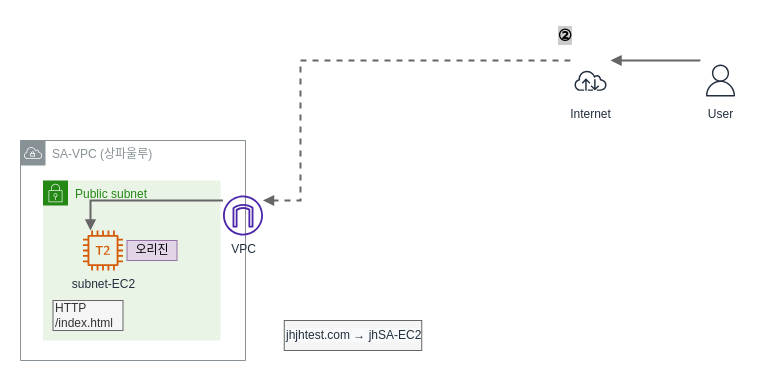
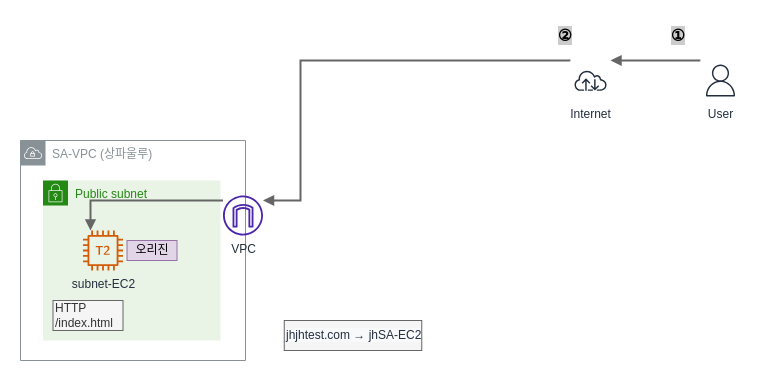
none -> (678, 36)
(354, 61) -> (354, 61)
